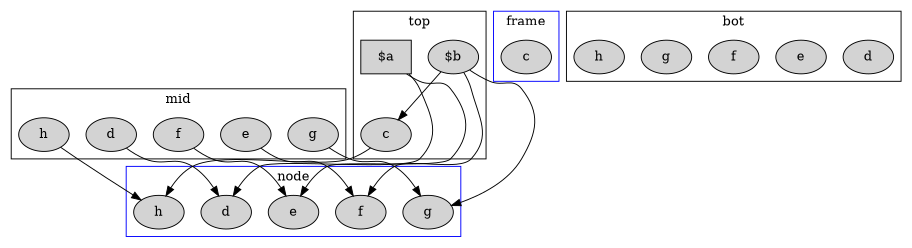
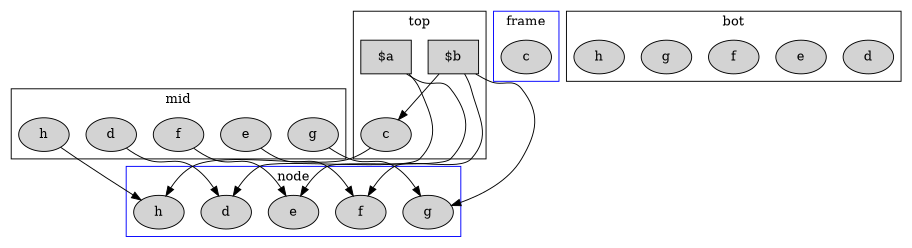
(453, 57) -> (453, 57)
